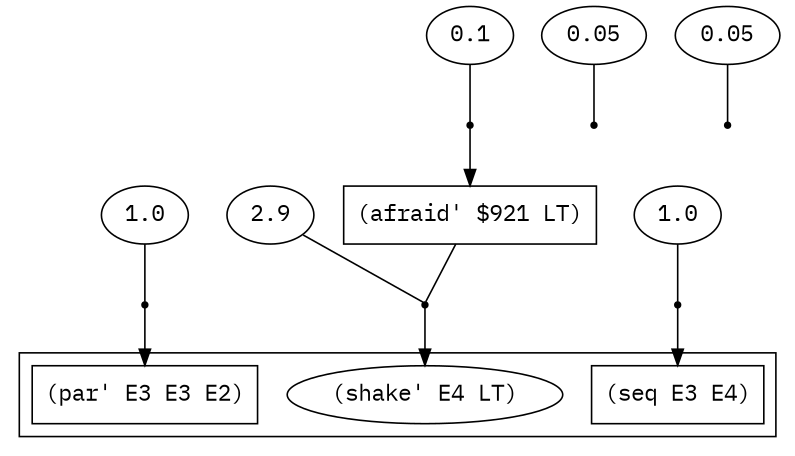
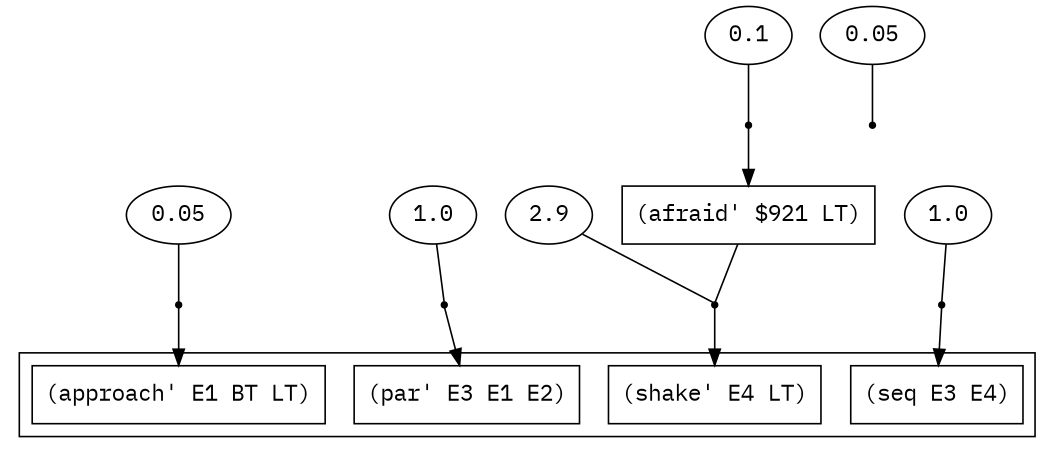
(145, 395) -> (467, 395)
none -> (179, 395)
(425, 395) -> (715, 395)
